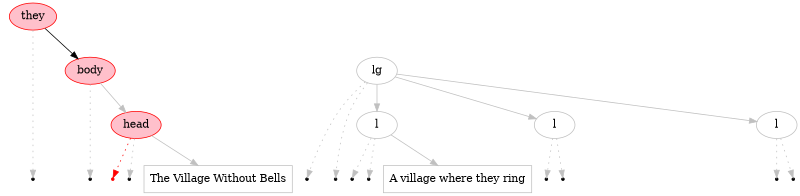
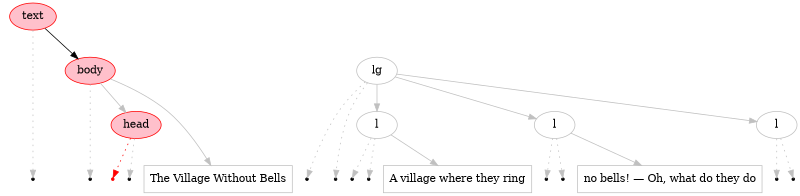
(33, 17) -> (33, 17)
(171, 148) -> (166, 110)
none -> (670, 179)
